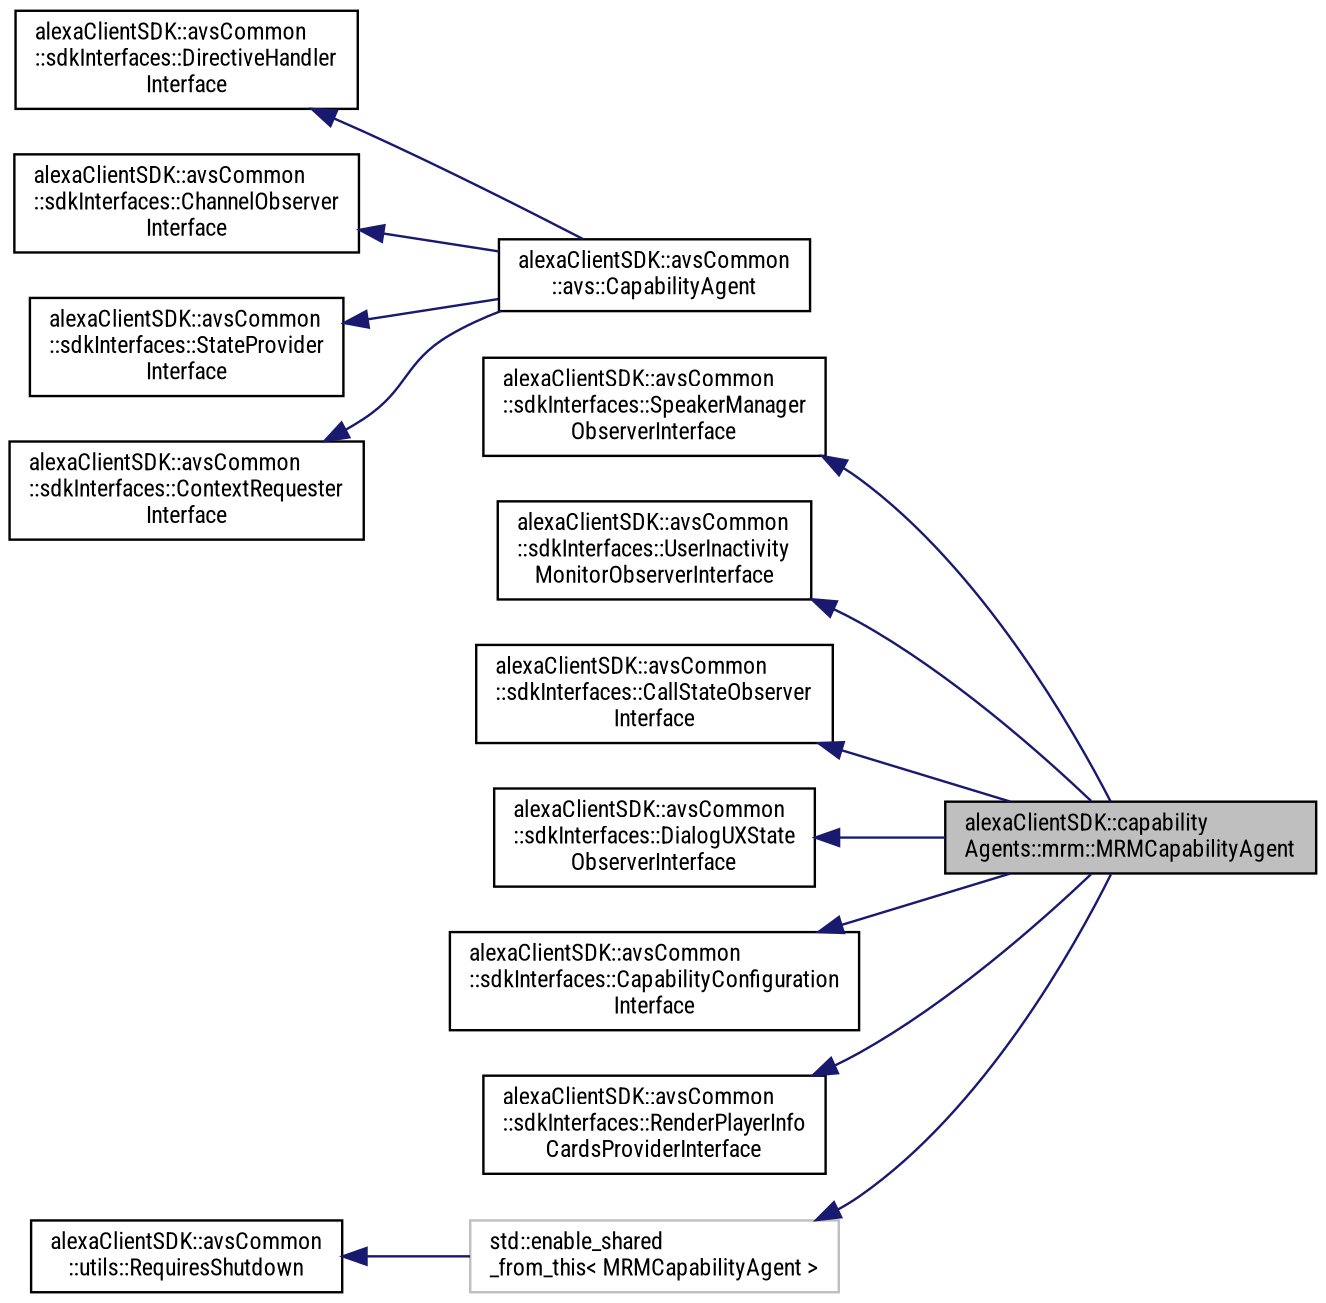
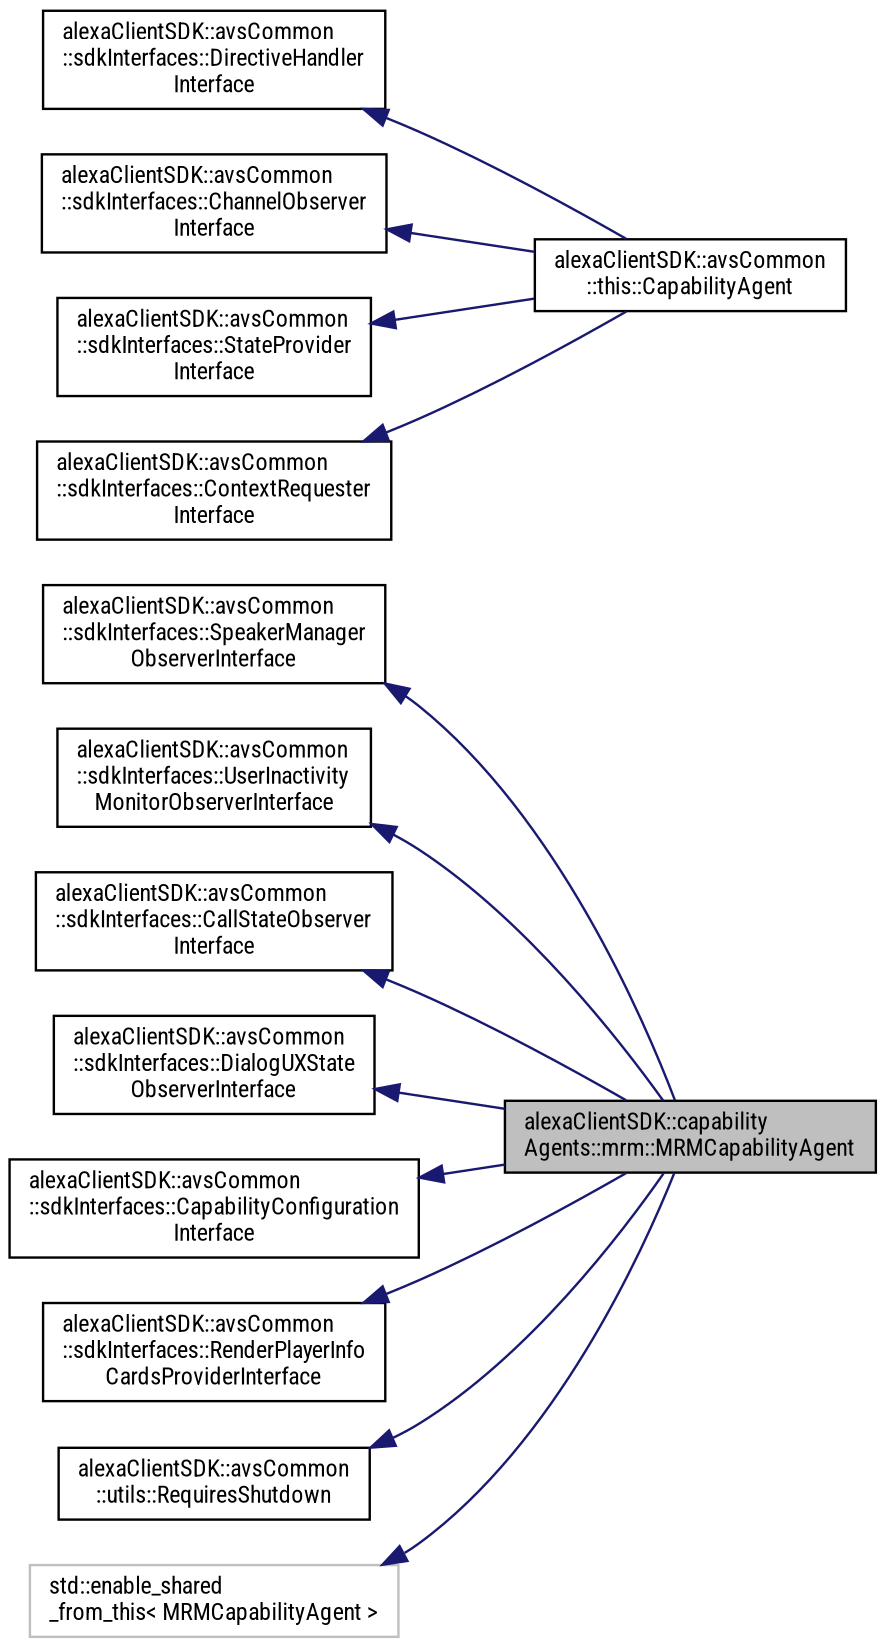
(655, 275) -> (690, 275)
(418, 1256) -> (543, 1321)
